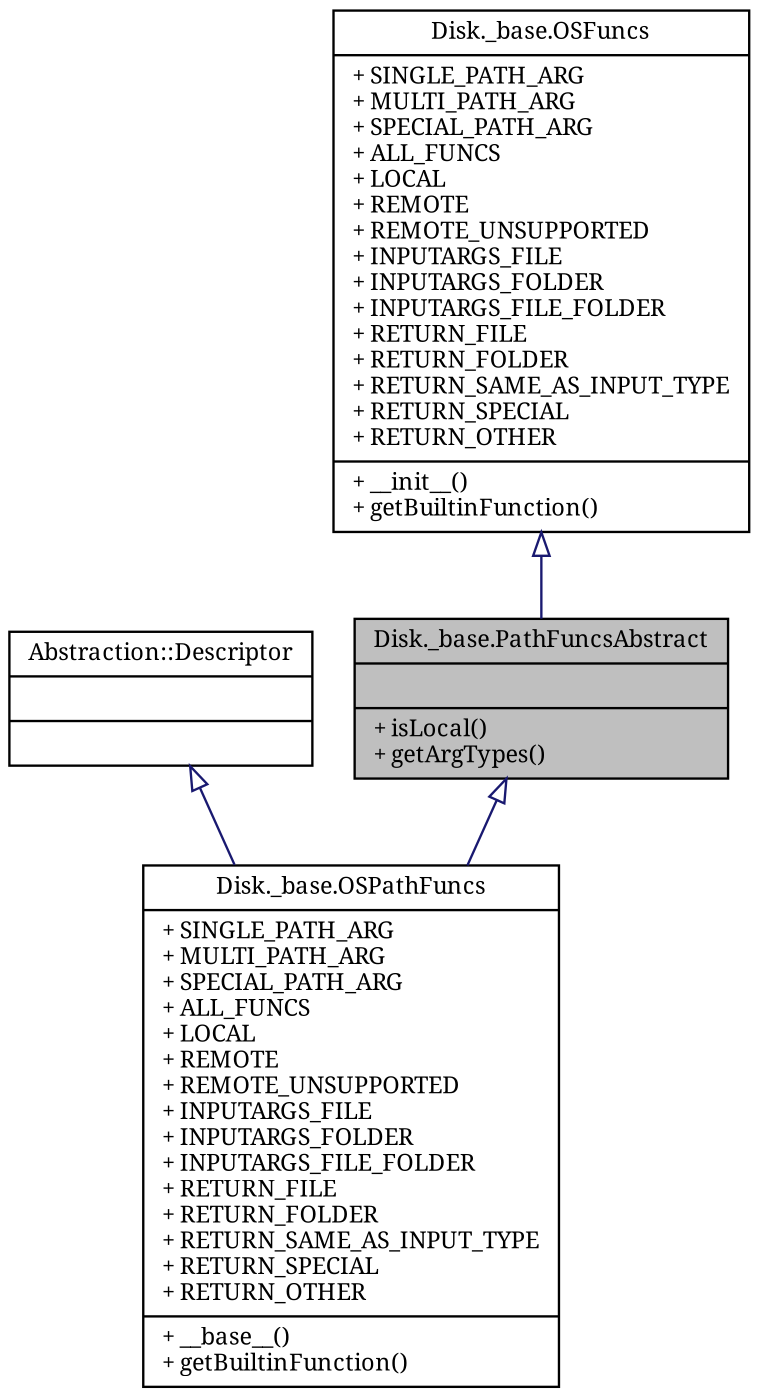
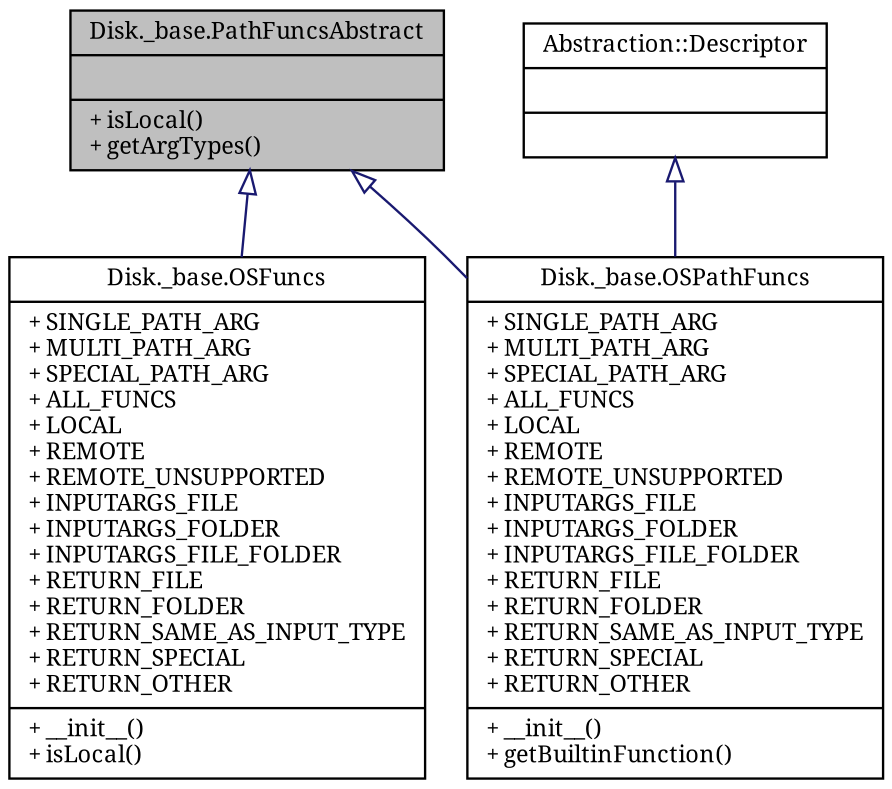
(477, 508) -> (86, 755)
(541, 587) -> (245, 226)
(227, 1338) -> (545, 729)
